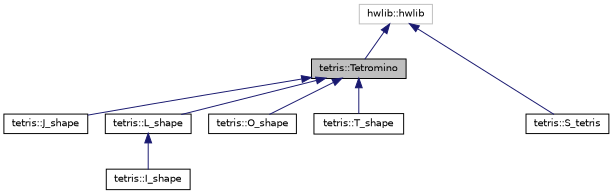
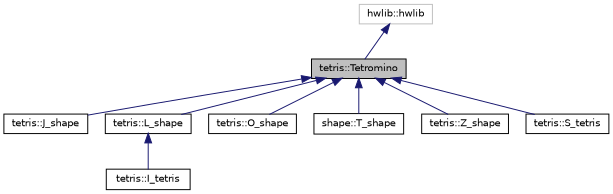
(486, 72) -> (468, 97)
(359, 124) -> (359, 124)
none -> (465, 124)
(148, 179) -> (148, 179)
